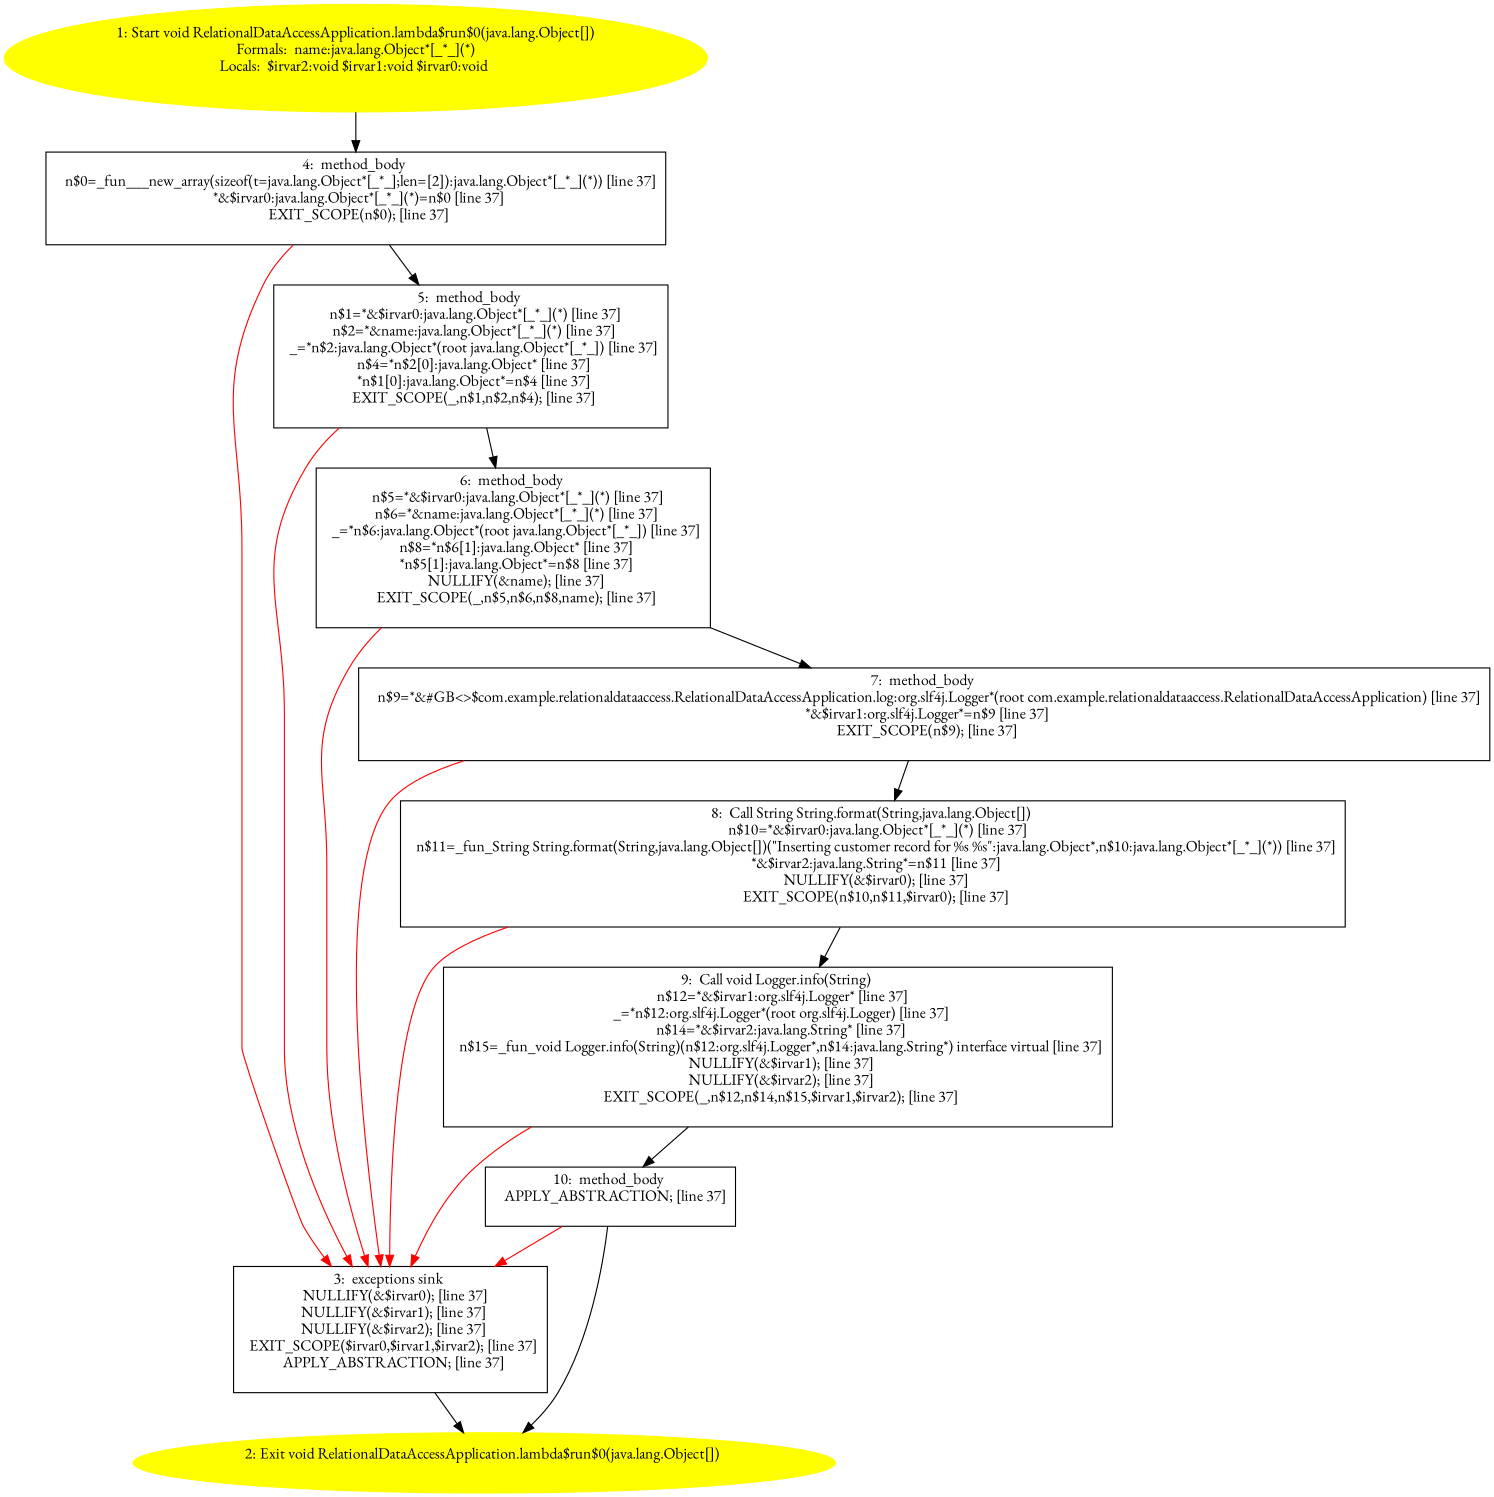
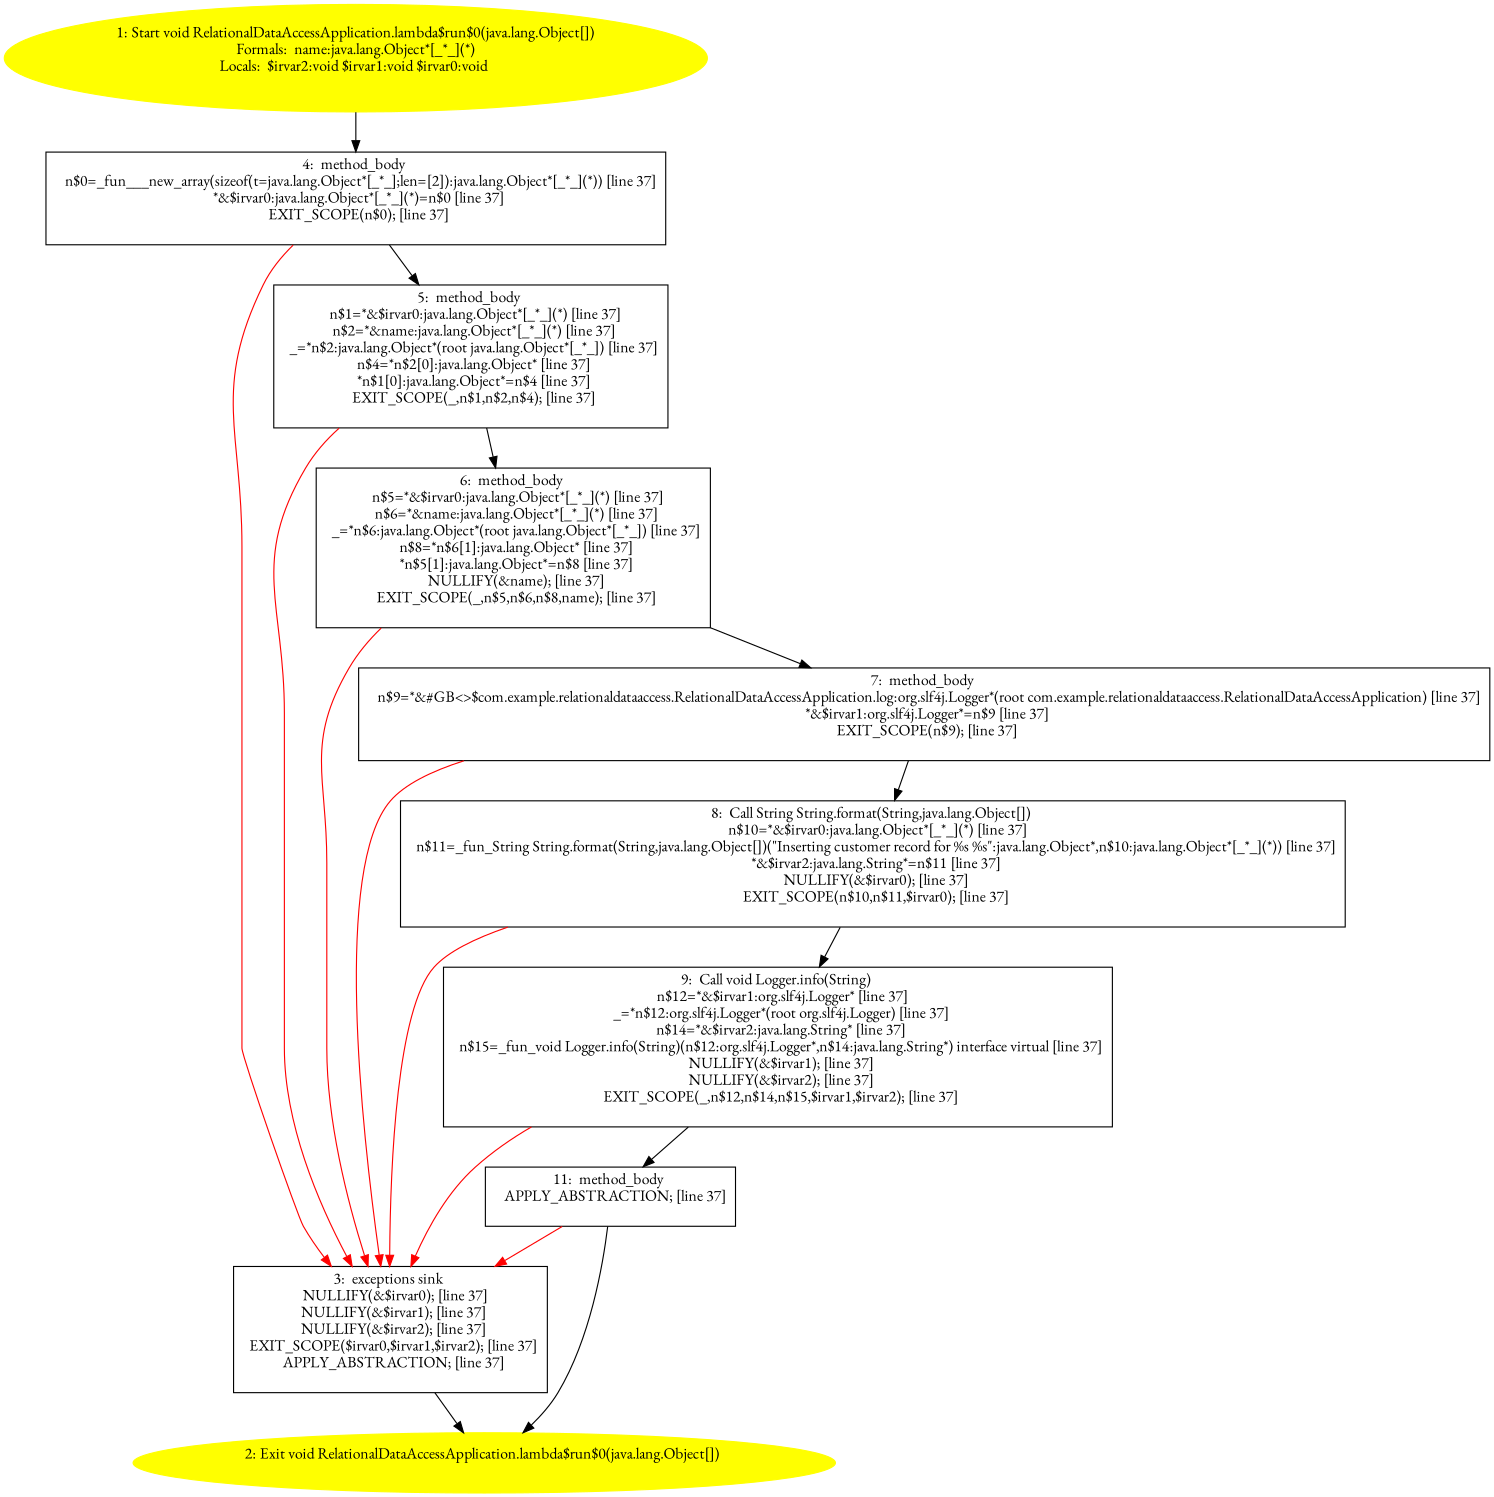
(610, 1197) -> (610, 1197)
